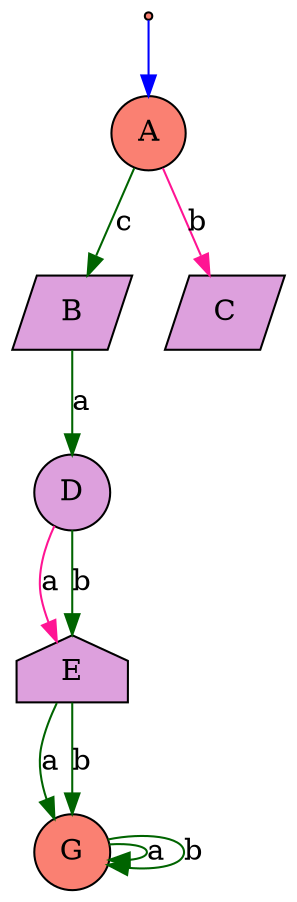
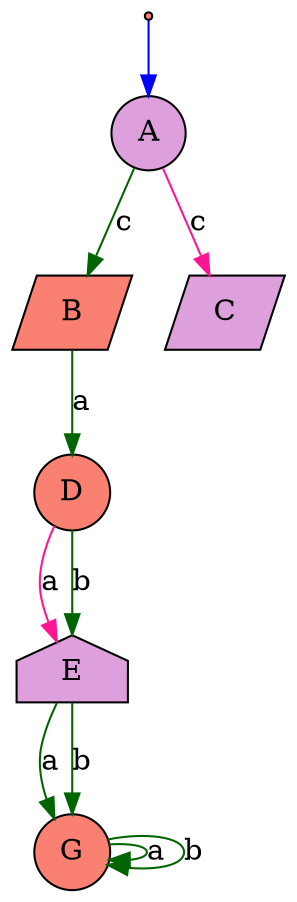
(149, 133) -> (149, 133)
(198, 223) -> (198, 223)
(72, 313) -> (72, 313)
(72, 493) -> (72, 493)
